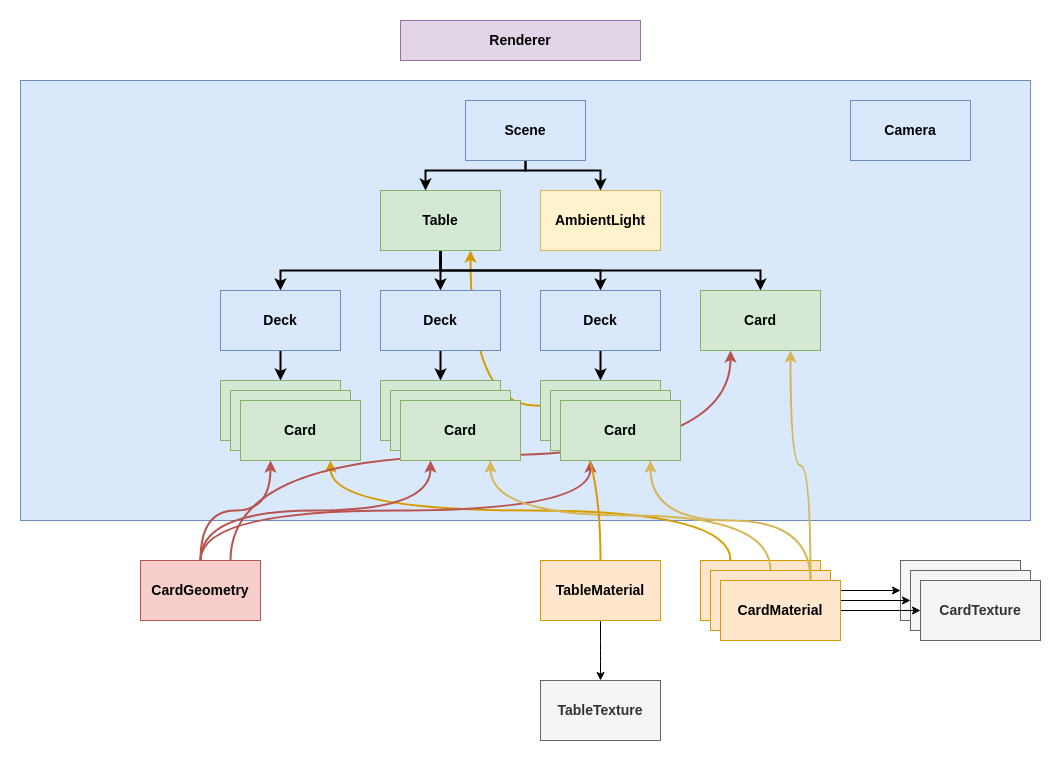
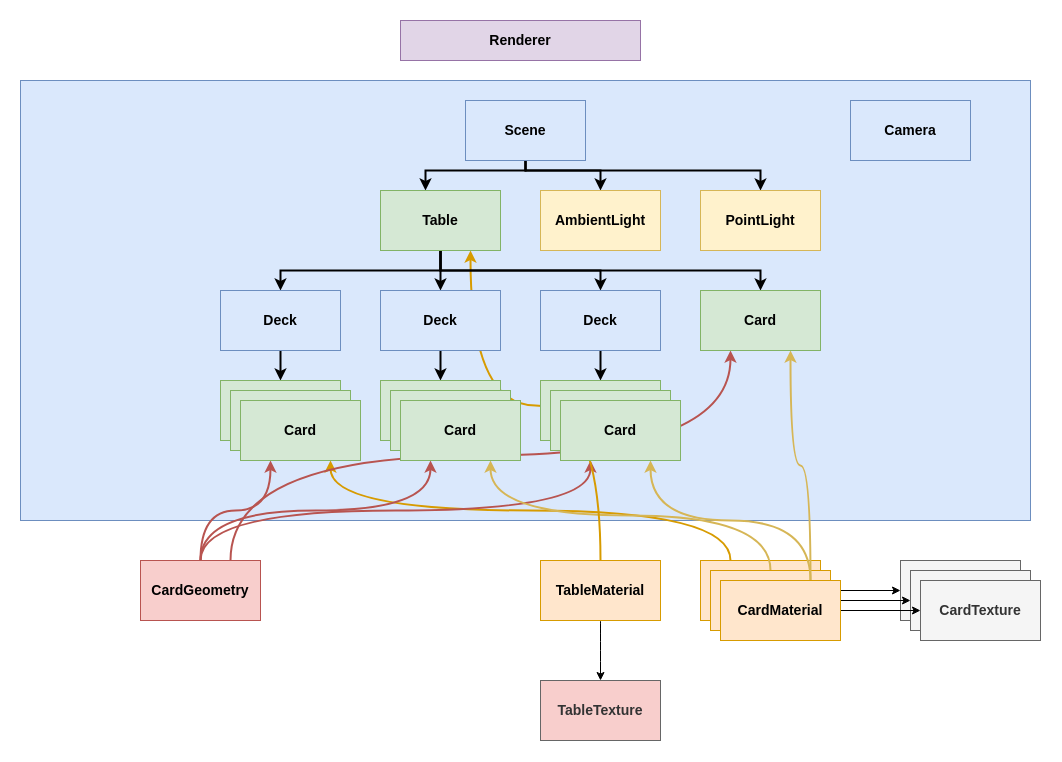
none -> (687, 171)
none -> (761, 221)
(601, 711) -> (601, 711)
